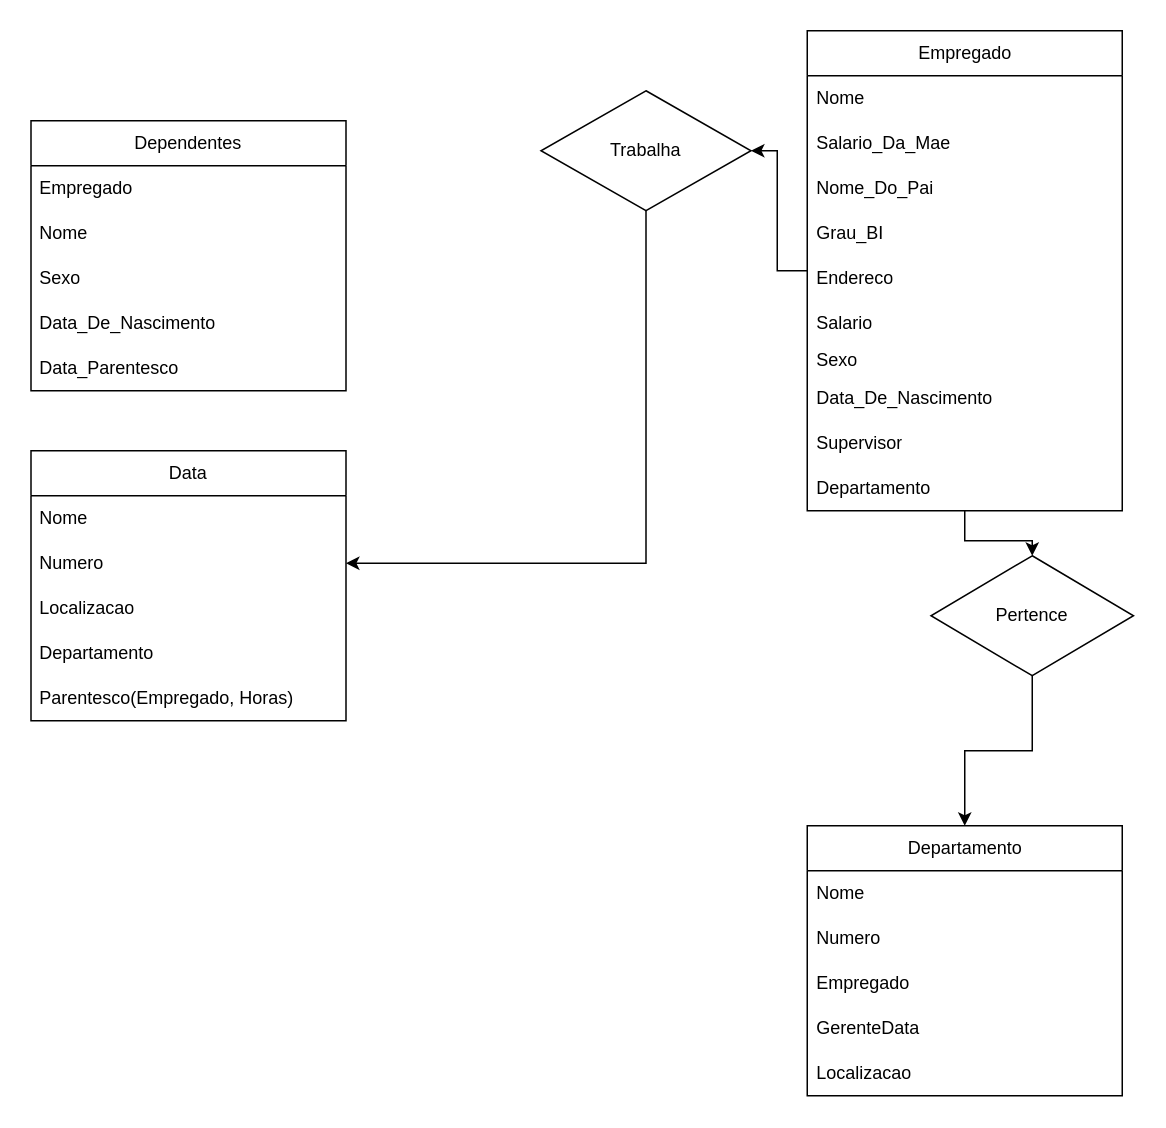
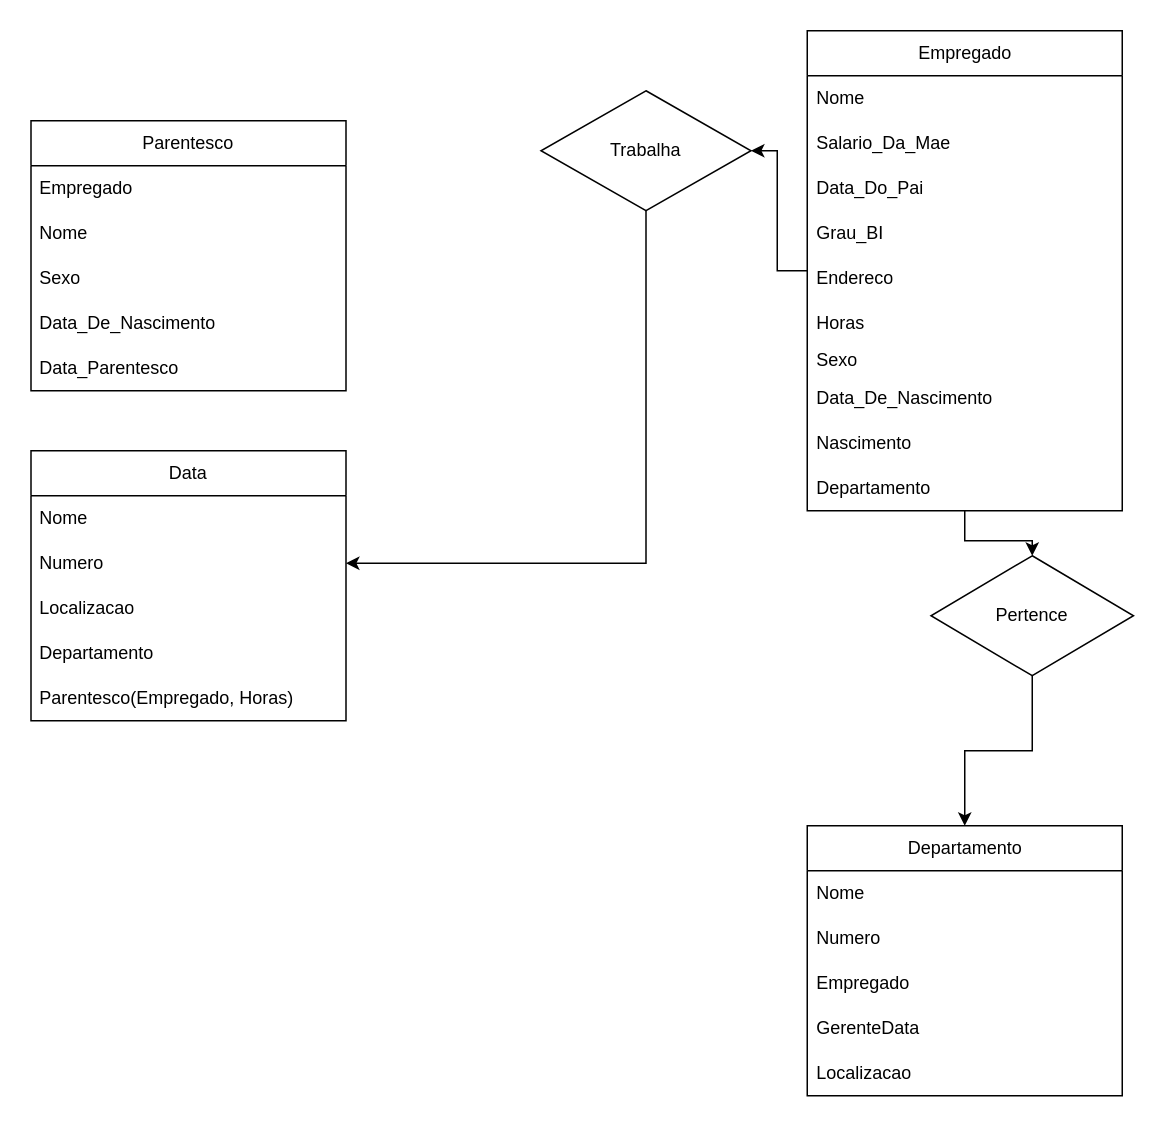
(188, 143) -> (188, 143)
(870, 188) -> (870, 188)
(847, 323) -> (842, 323)
(865, 443) -> (865, 443)
